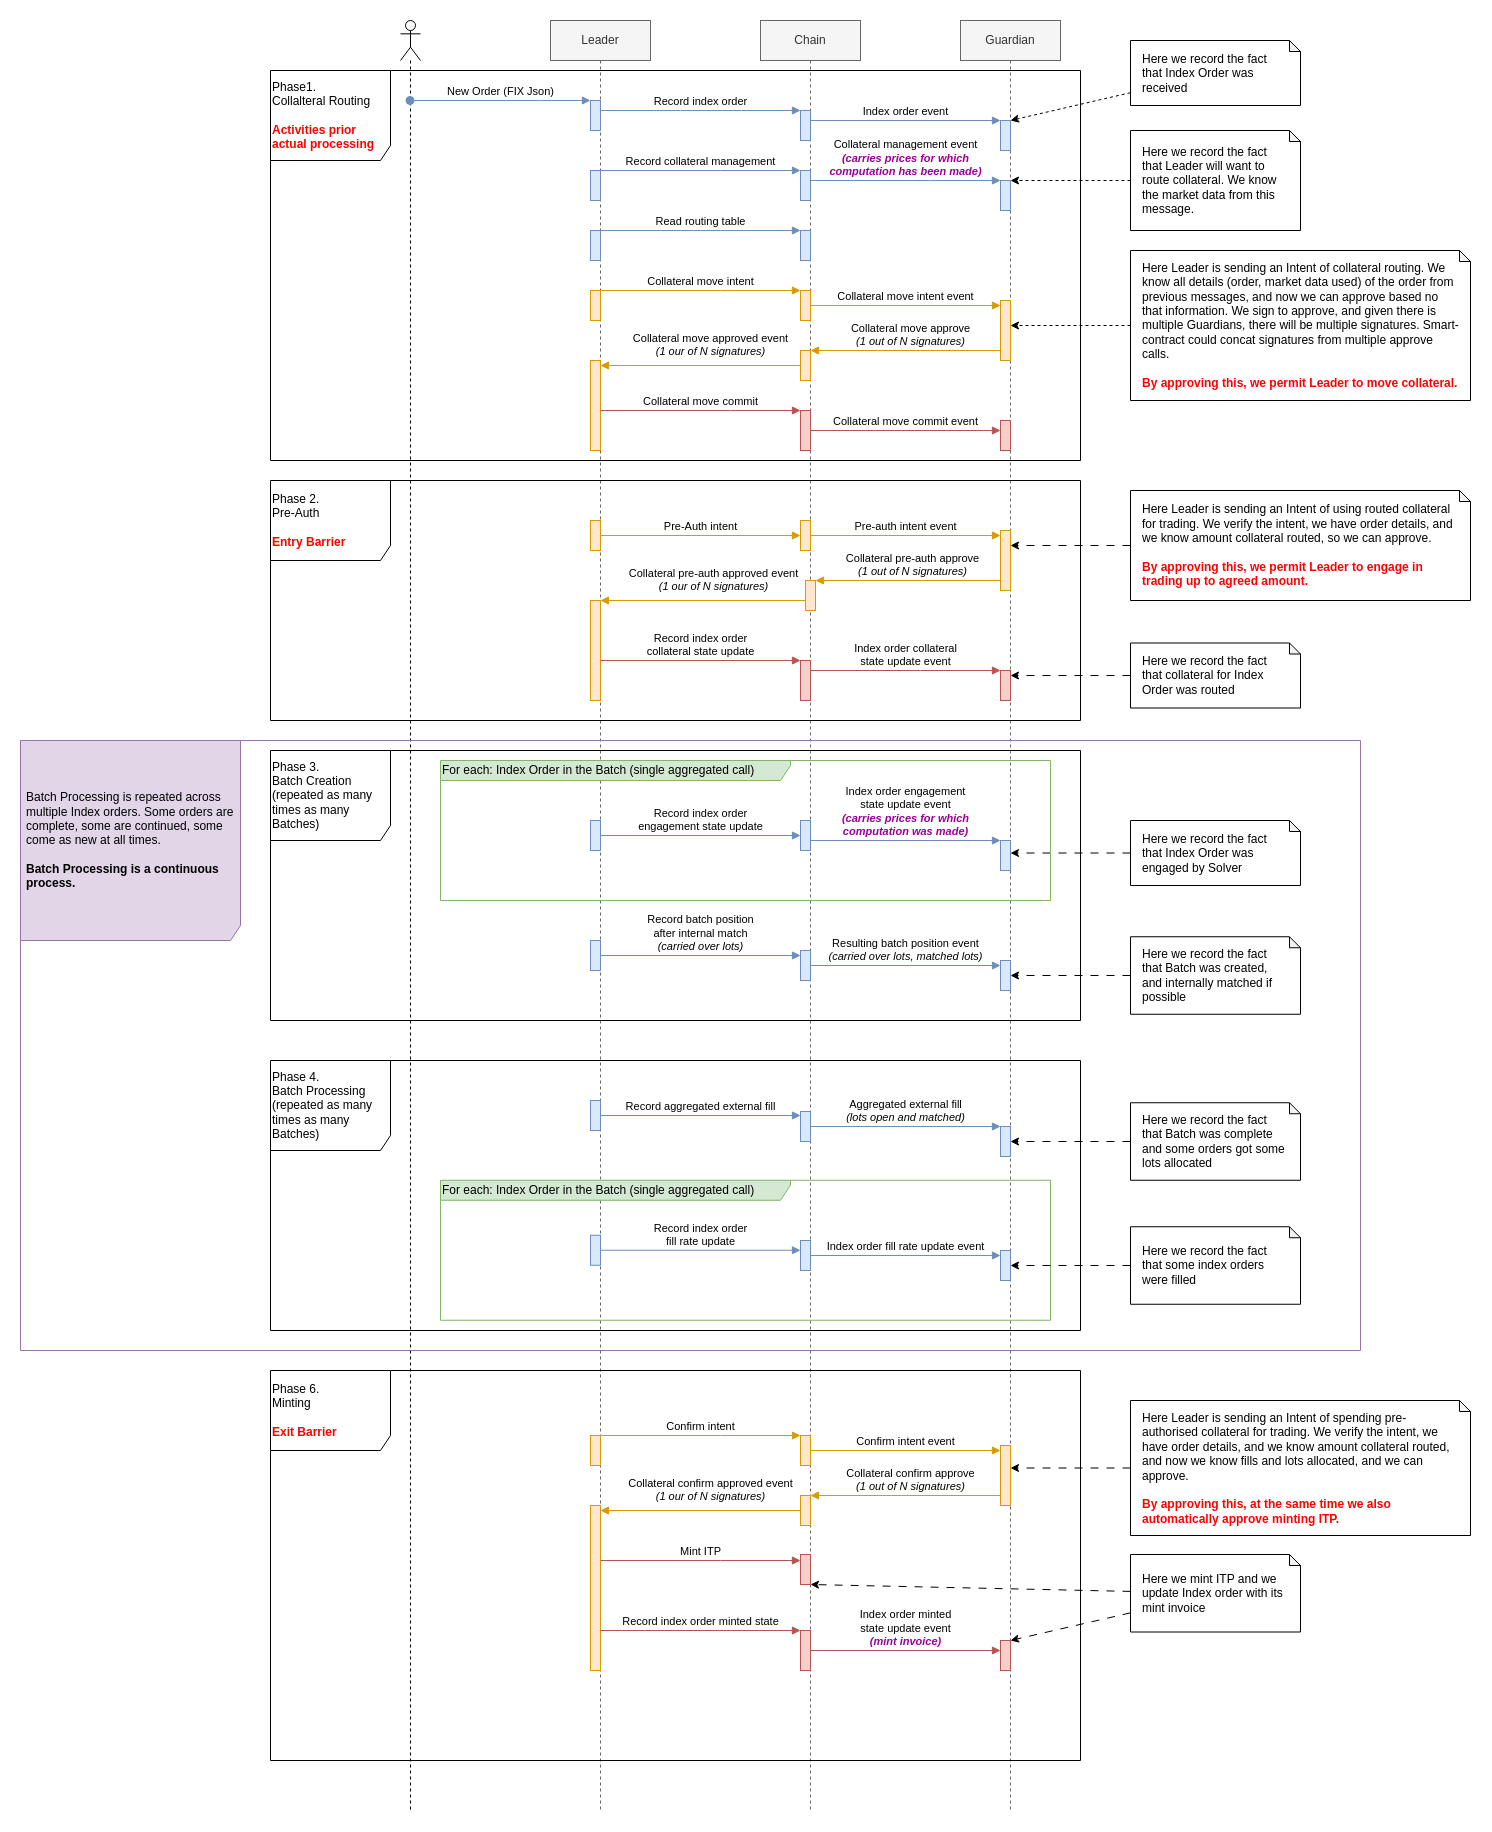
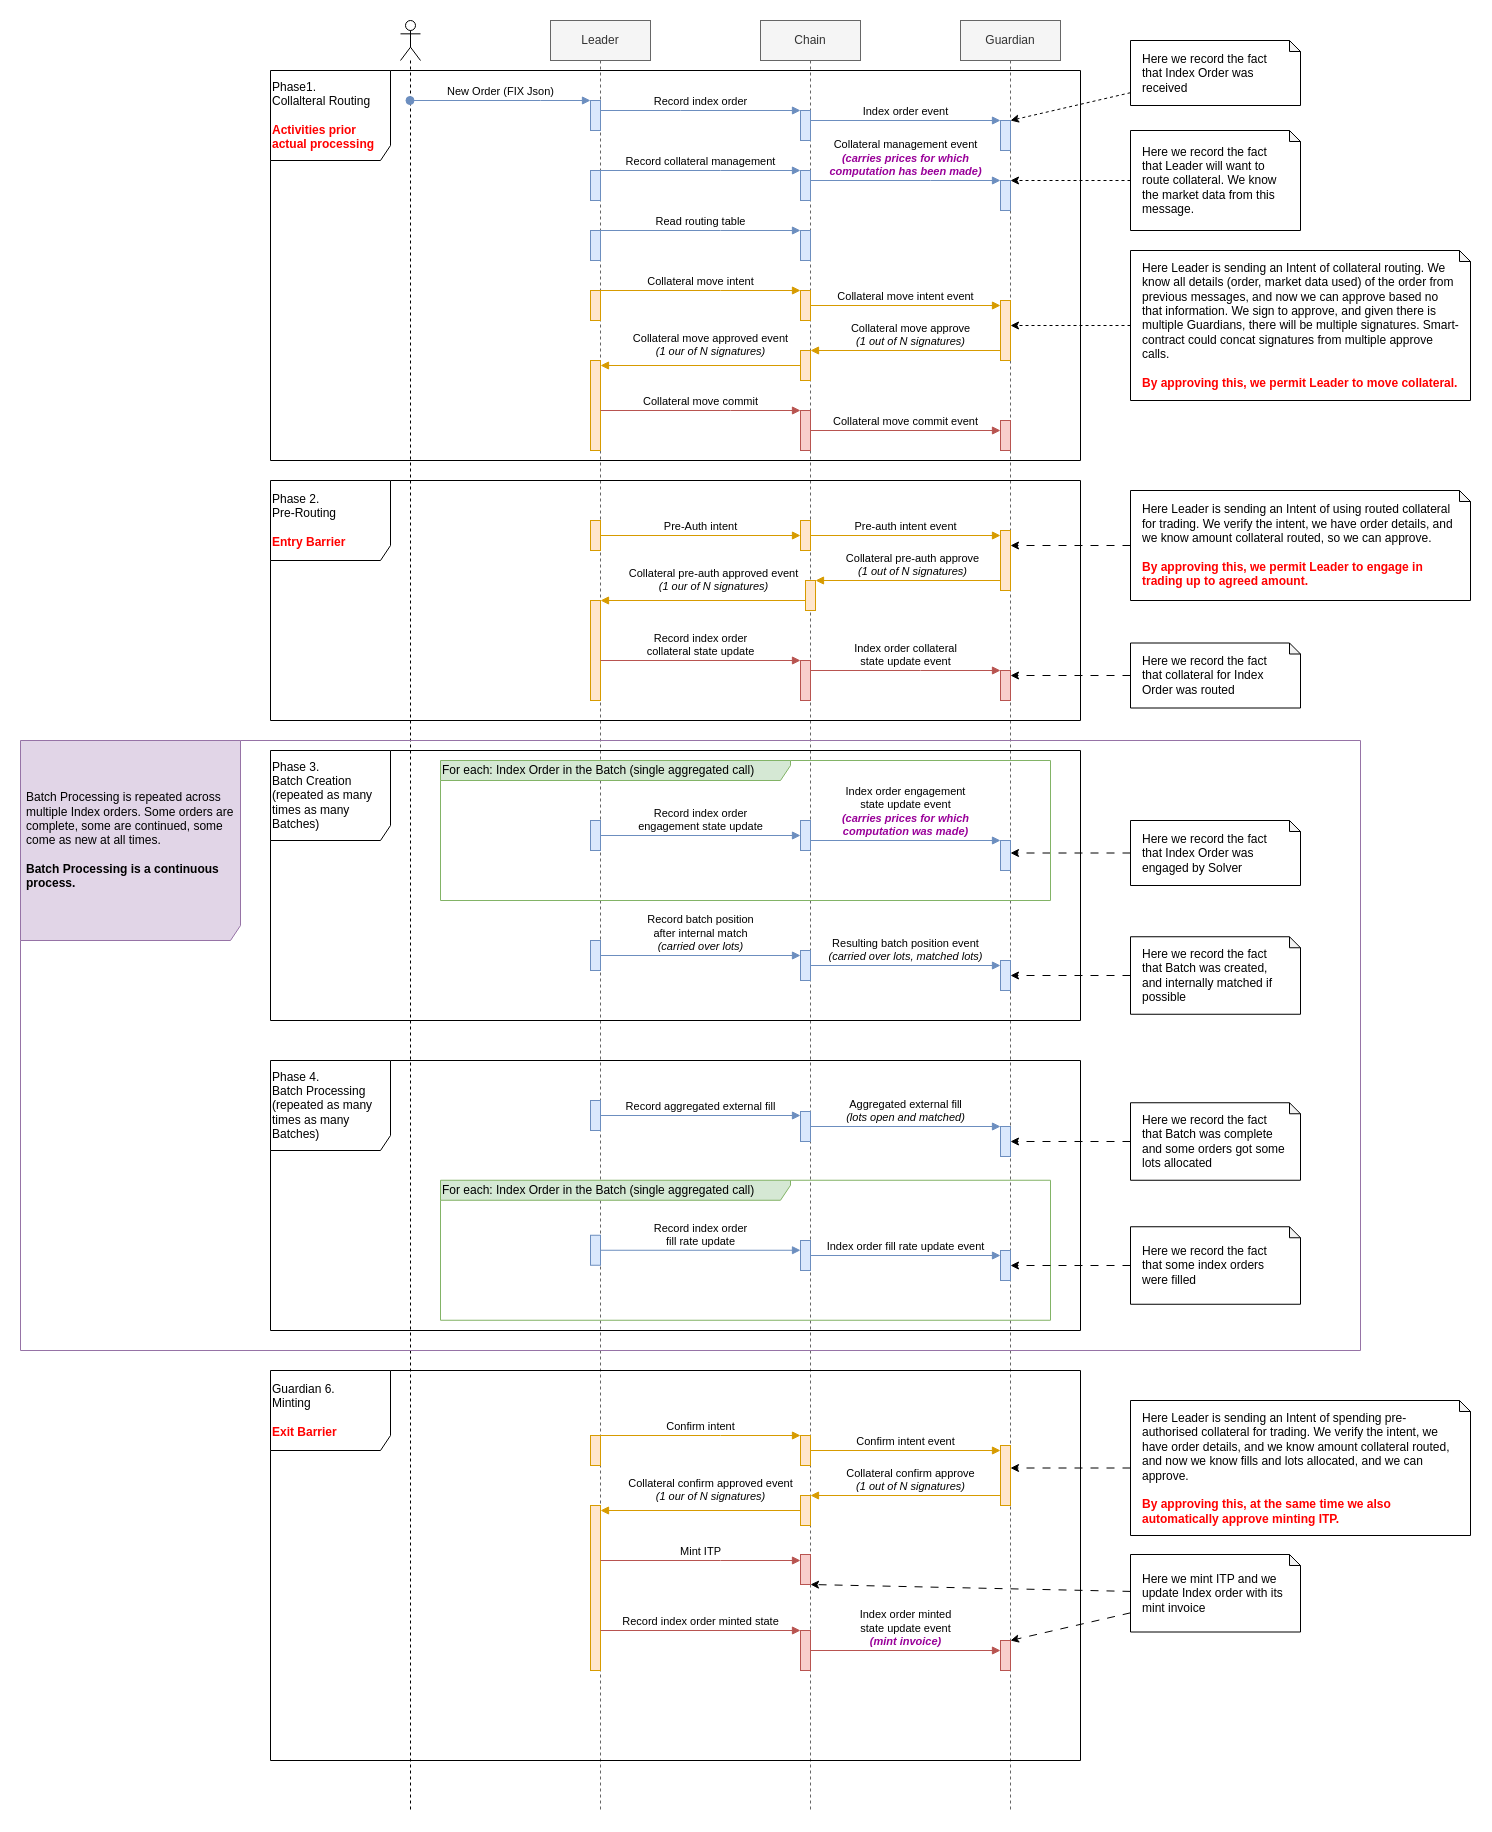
(313, 521) -> (313, 521)
(308, 1411) -> (308, 1411)
